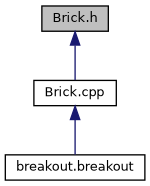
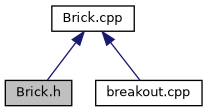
(75, 63) -> (62, 61)
(75, 167) -> (149, 93)
